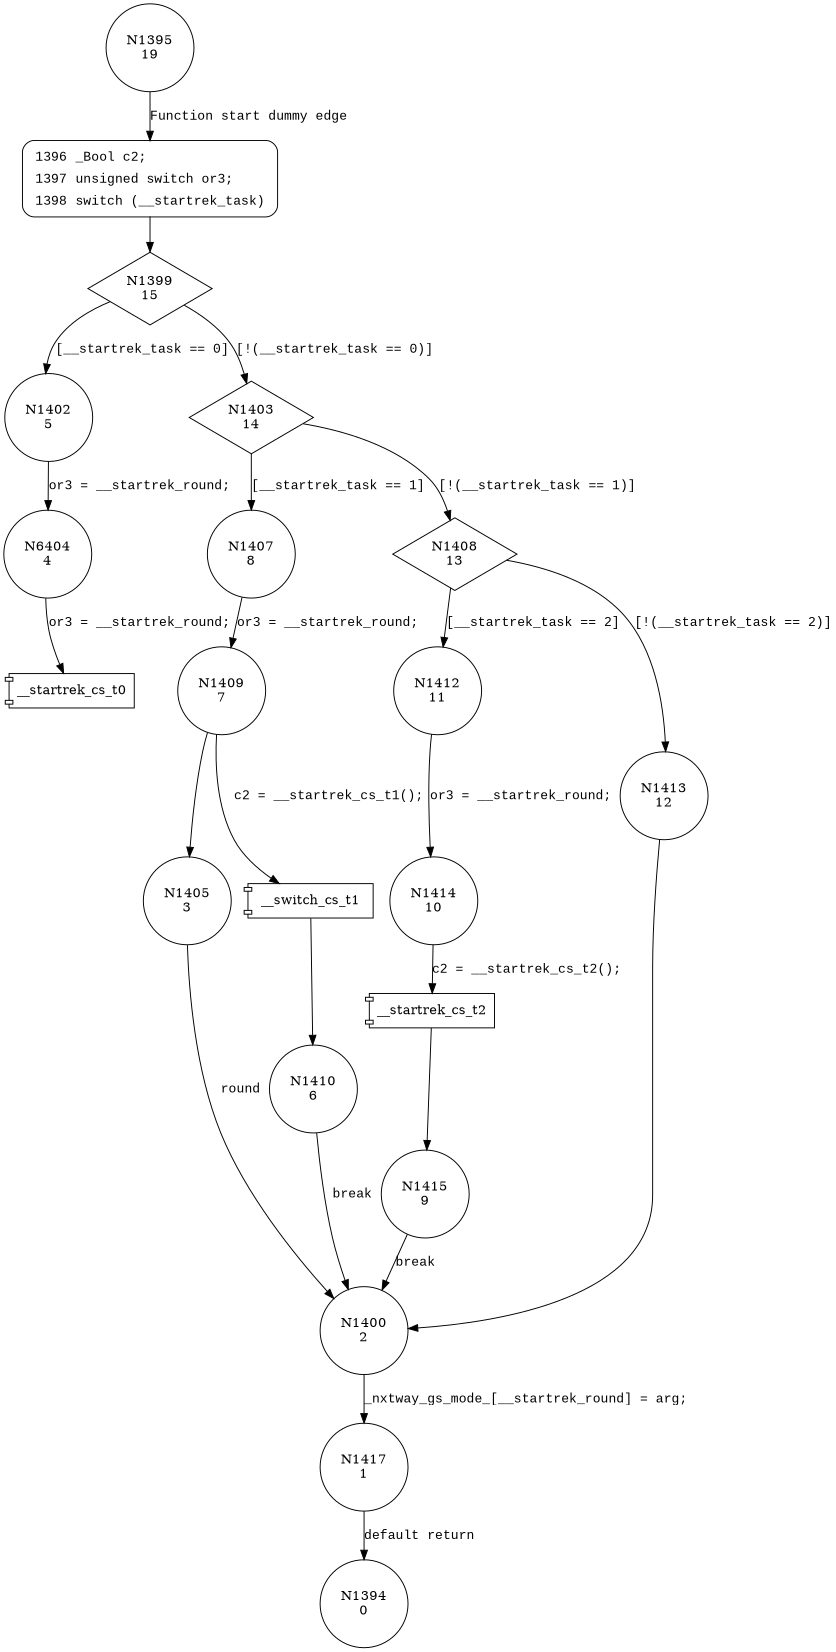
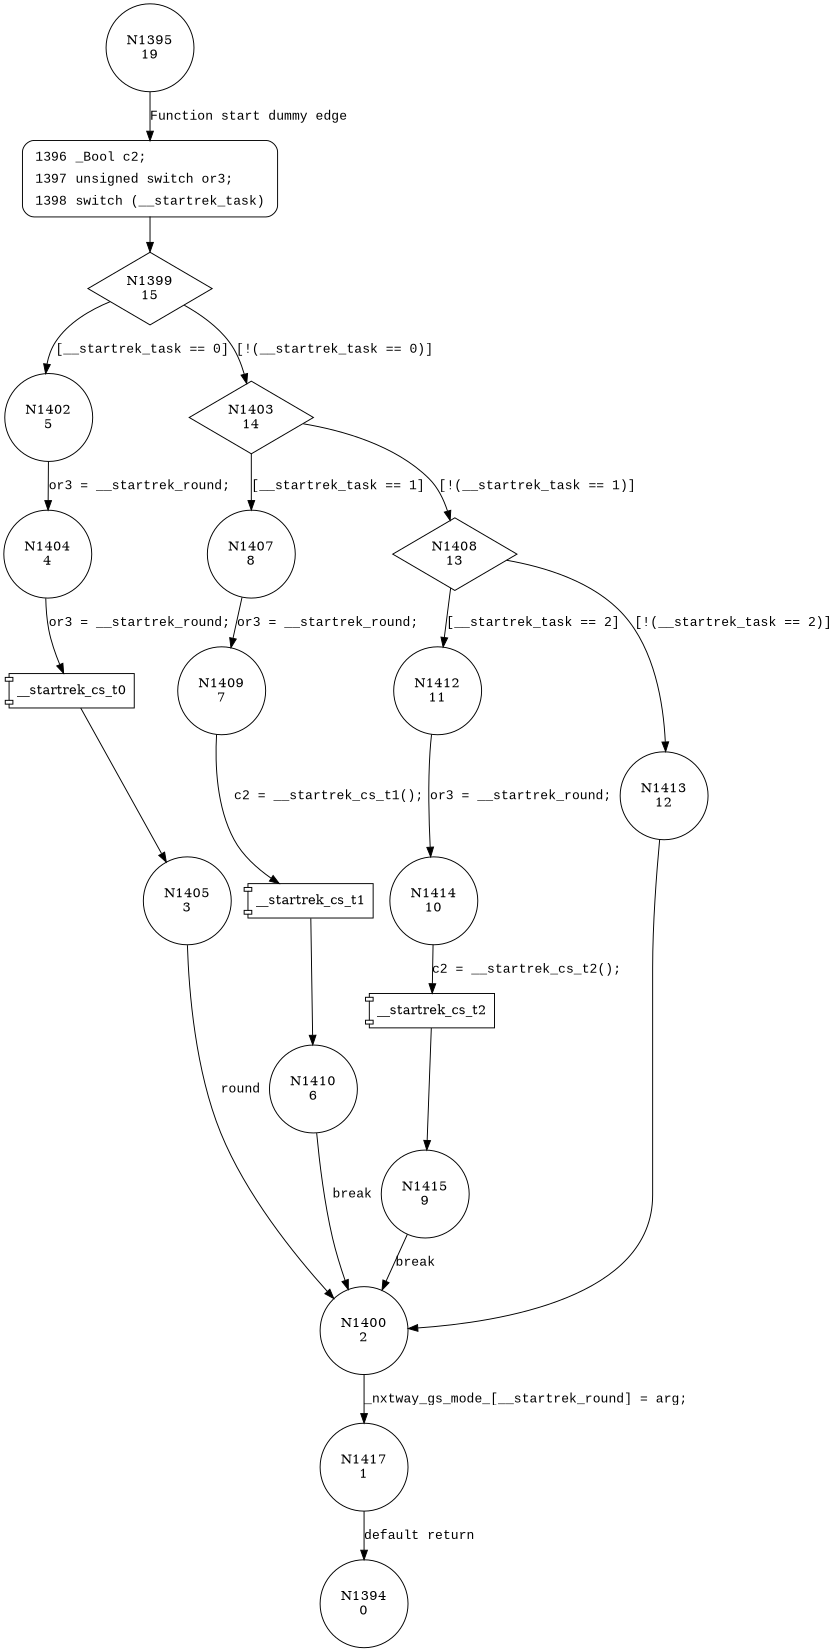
(48, 554) -> (48, 554)
(196, 789) -> (121, 781)
(311, 901) -> (311, 901)
